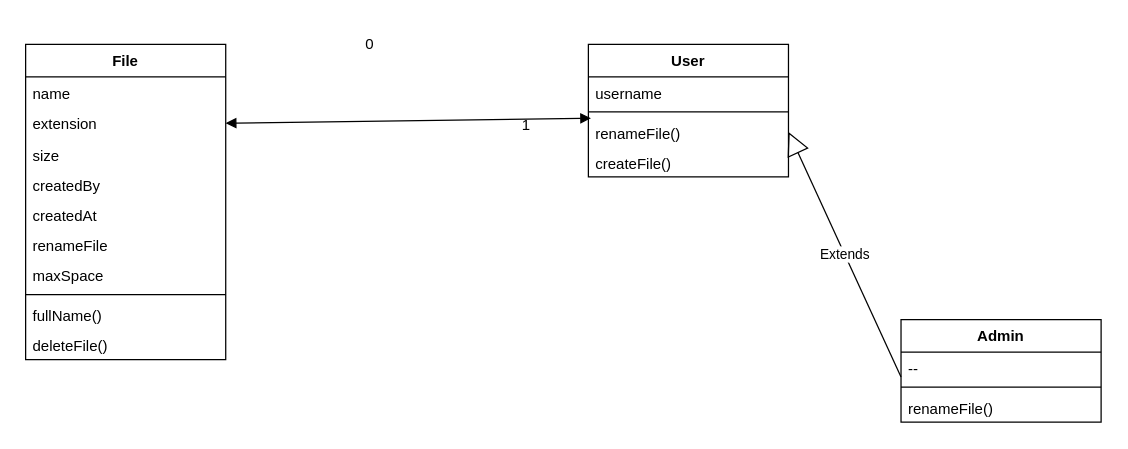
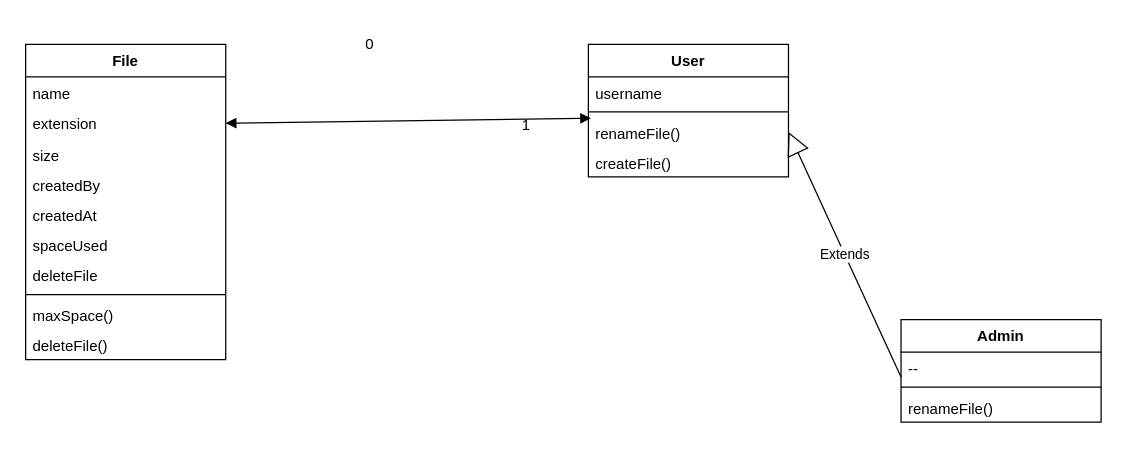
(71, 246) -> (70, 246)
(66, 276) -> (69, 276)
(71, 316) -> (75, 316)
